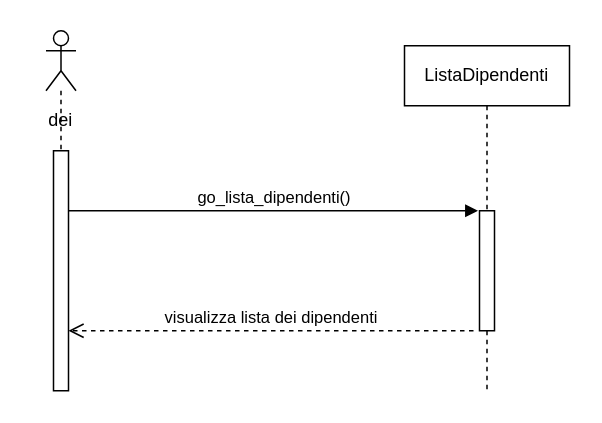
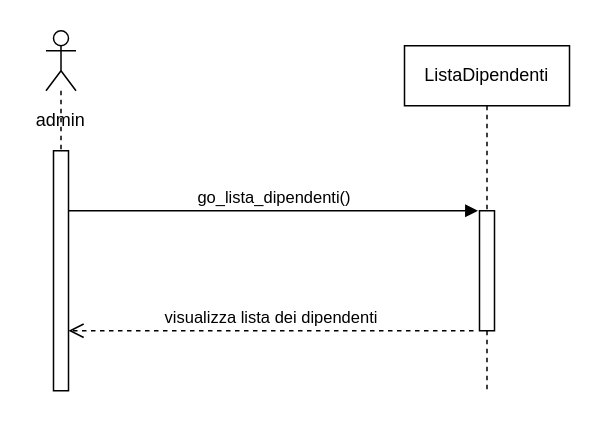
(61, 121) -> (61, 121)
